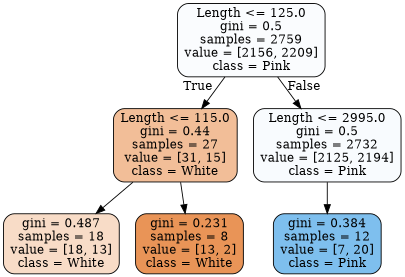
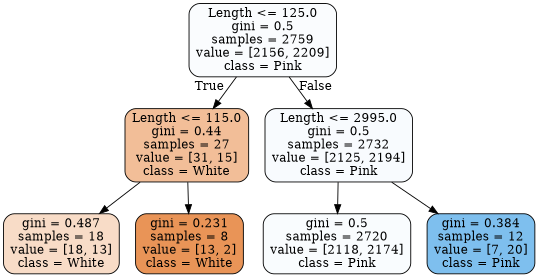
none -> (337, 244)
